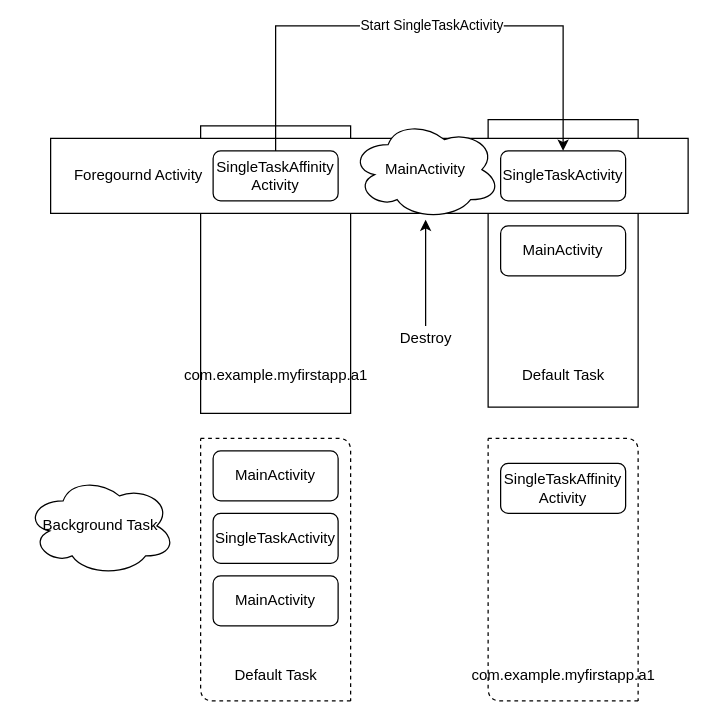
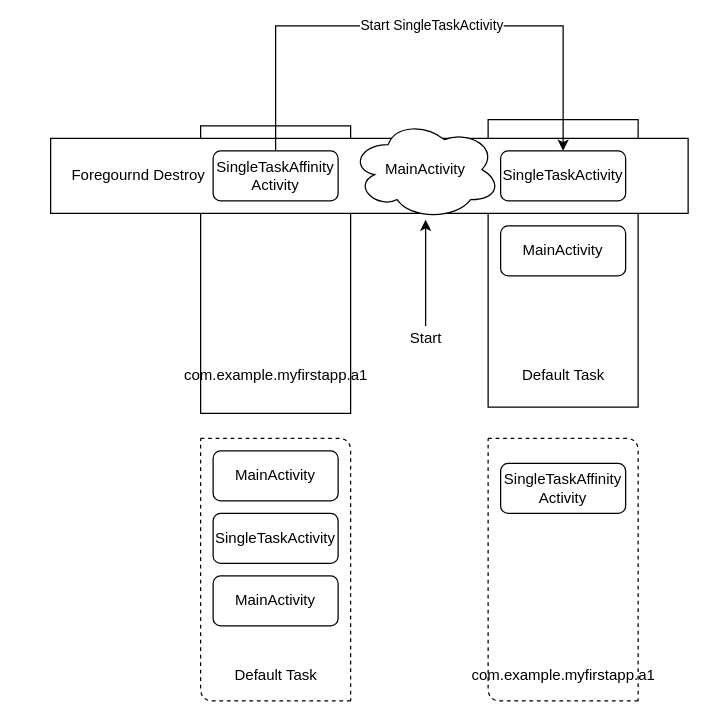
(139, 176) -> (139, 176)
(426, 338) -> (426, 338)
(101, 526) -> none
